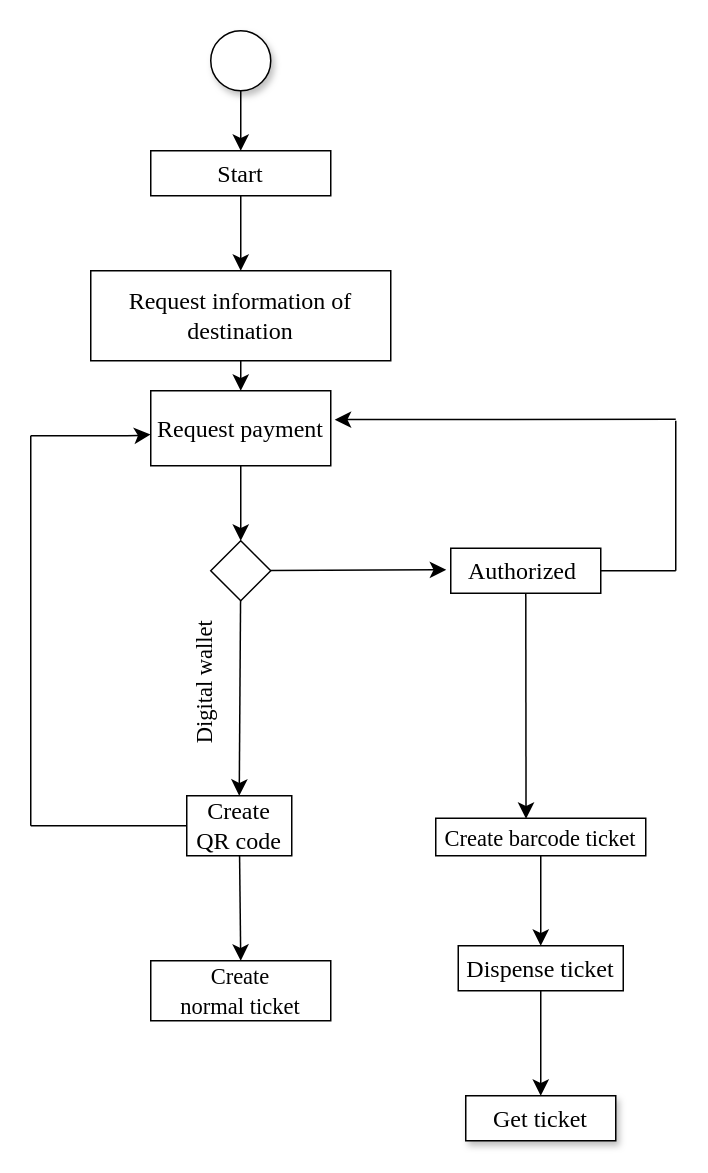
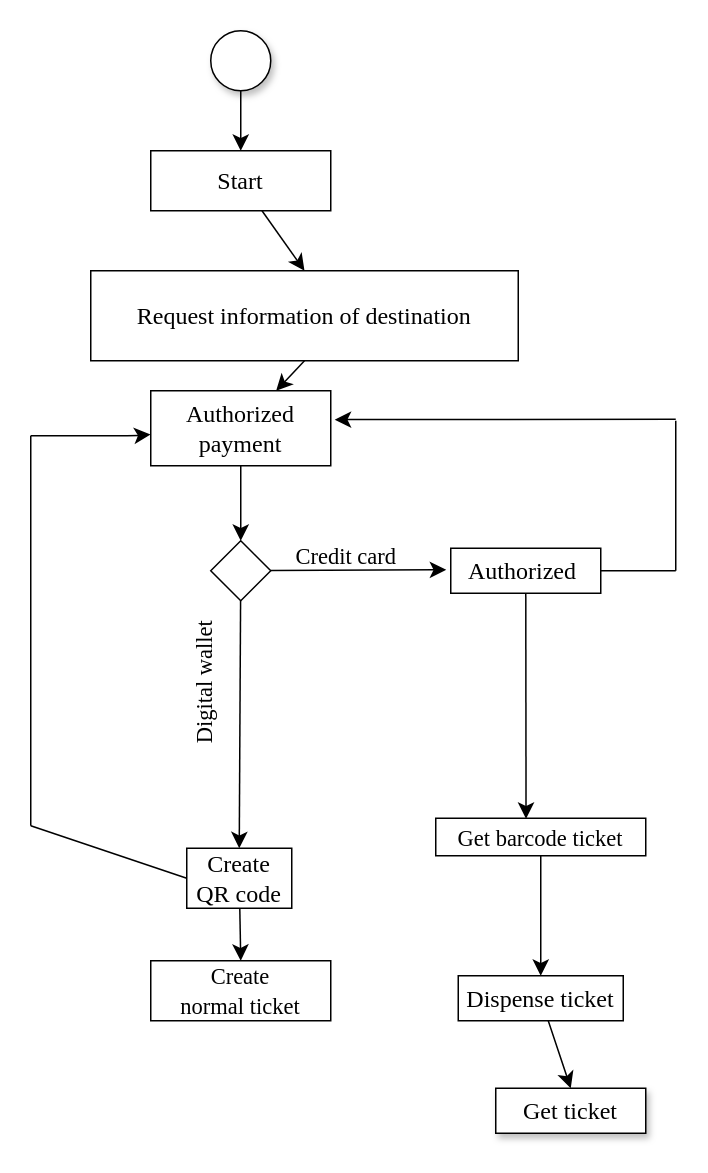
(241, 173) -> (241, 181)
(241, 316) -> (305, 316)
(241, 428) -> (241, 428)
none -> (346, 556)
(239, 826) -> (239, 878)
(541, 838) -> (541, 838)
(541, 968) -> (541, 998)
(541, 1118) -> (571, 1111)
